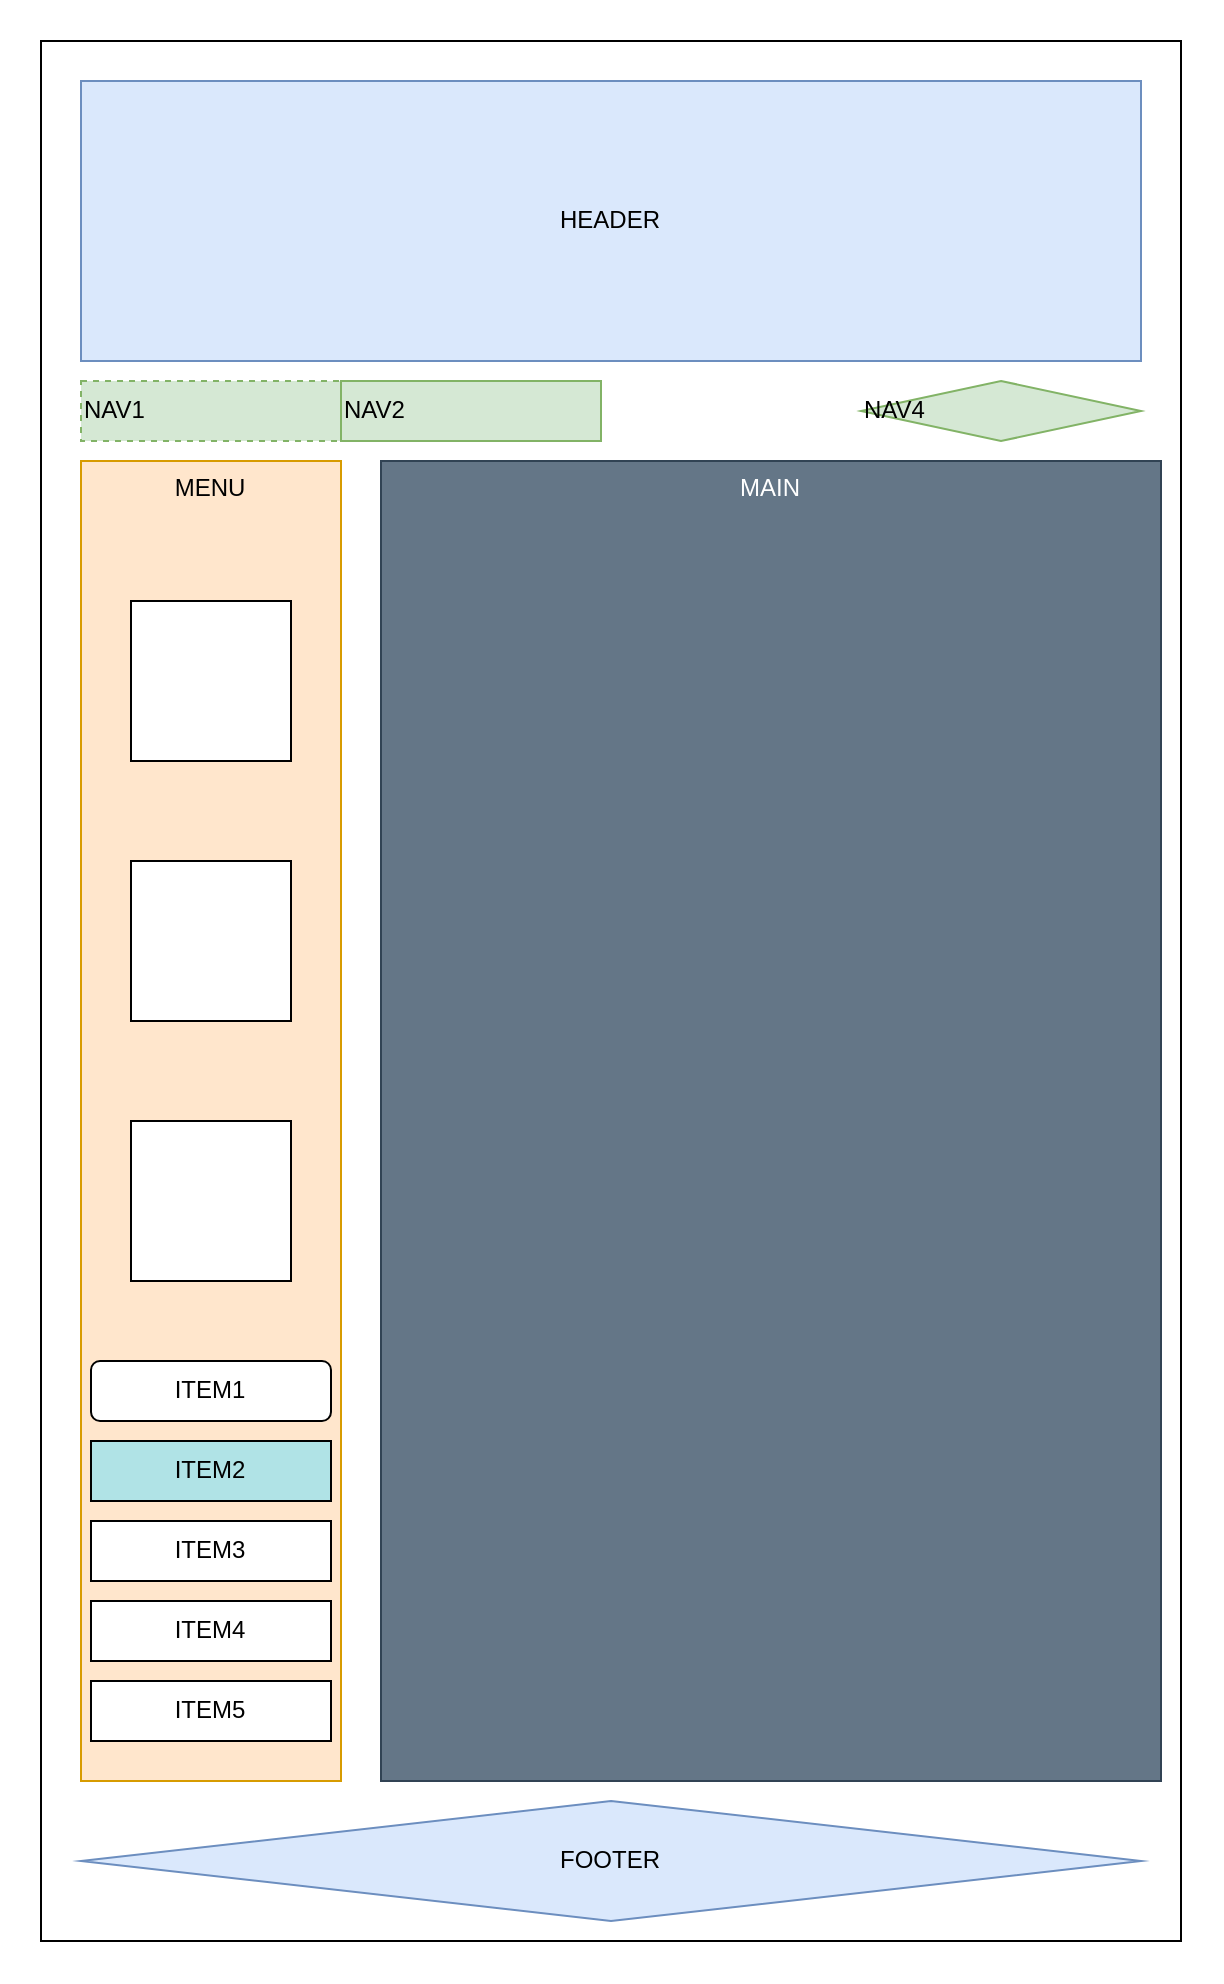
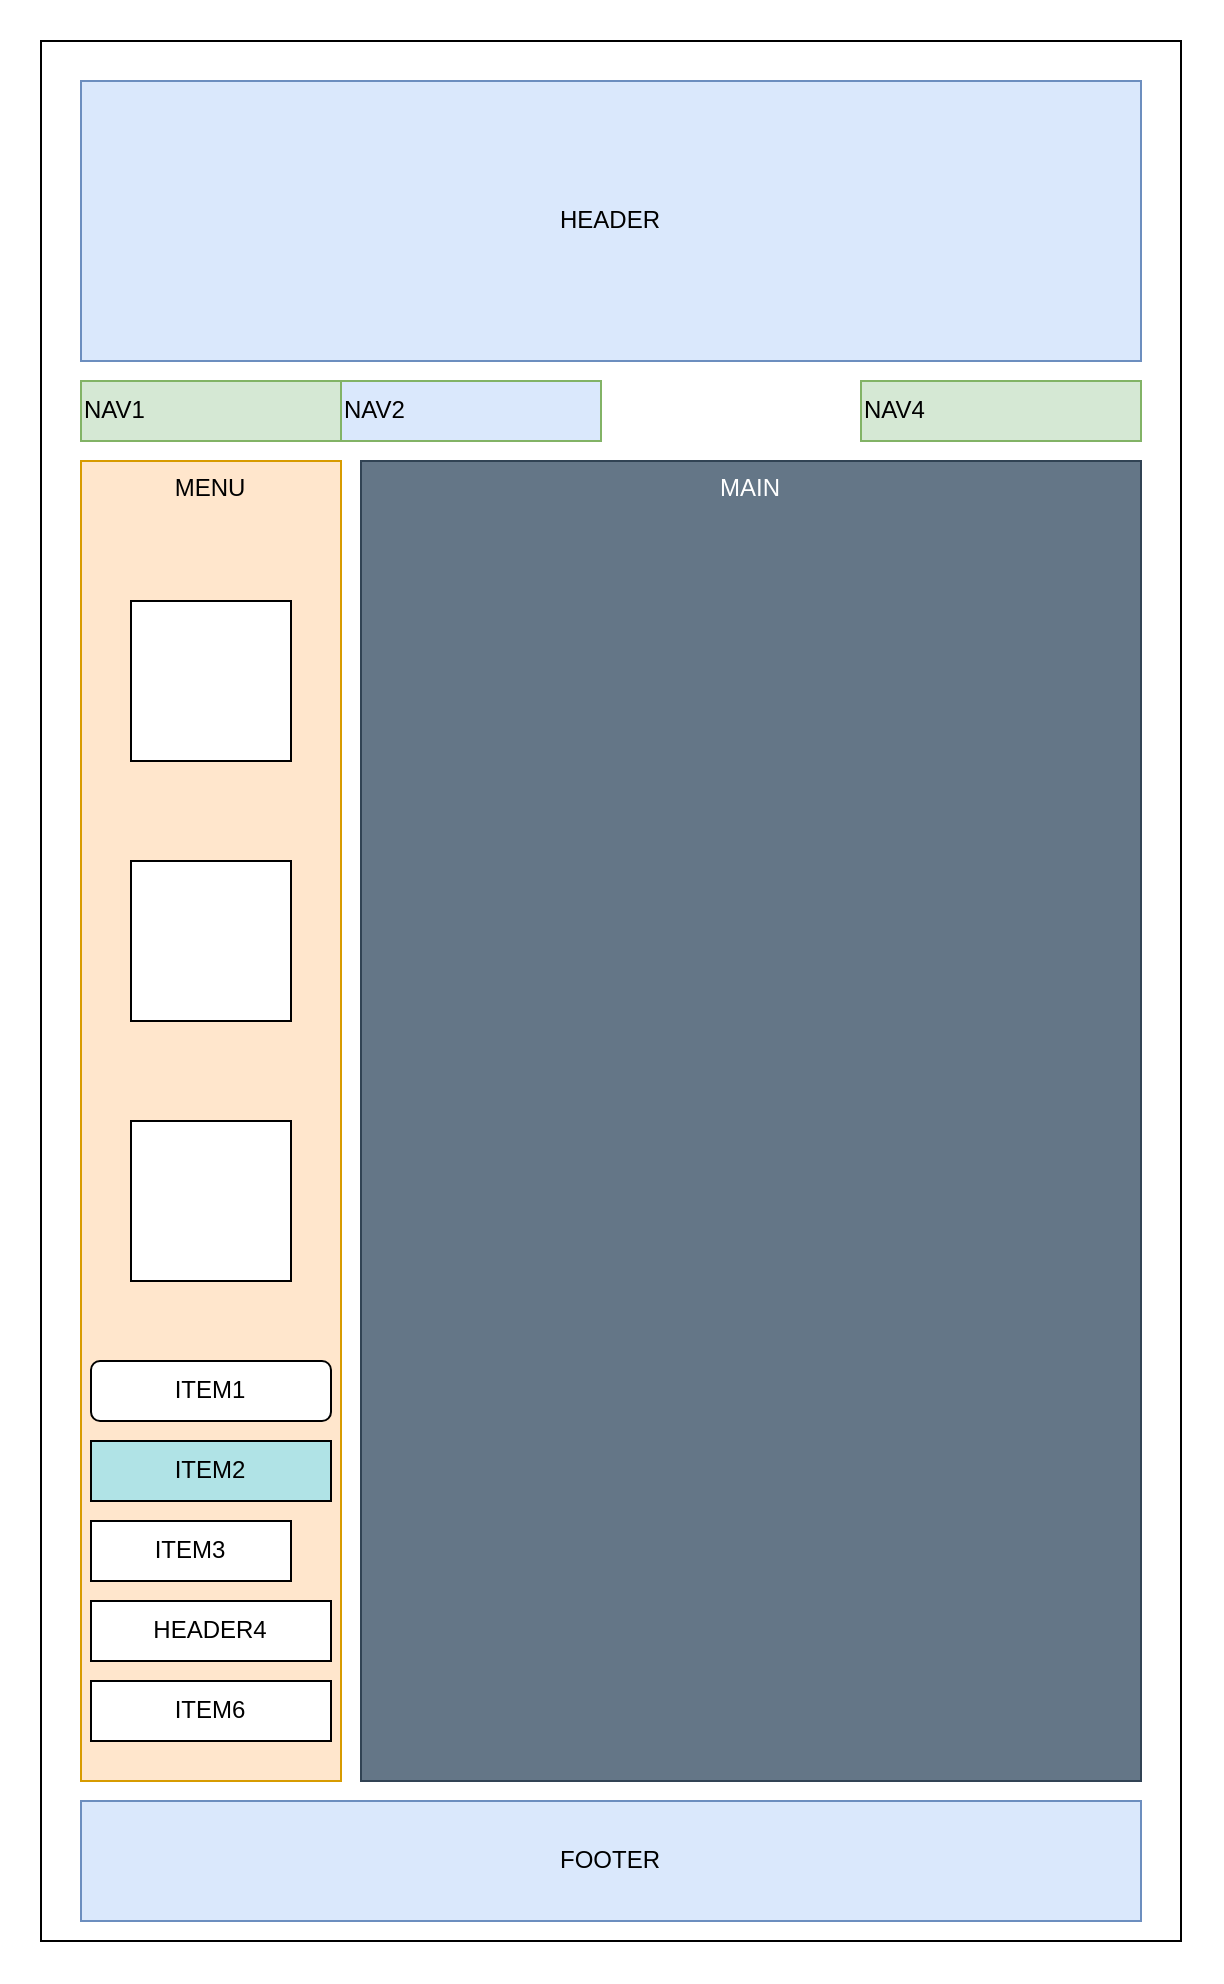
(211, 411) -> (211, 411)
(471, 411) -> (471, 411)
(1001, 411) -> (1001, 411)
(771, 1121) -> (751, 1121)
(211, 1551) -> (191, 1551)
(211, 1631) -> (211, 1631)
(211, 1711) -> (211, 1711)
(611, 1861) -> (611, 1861)
